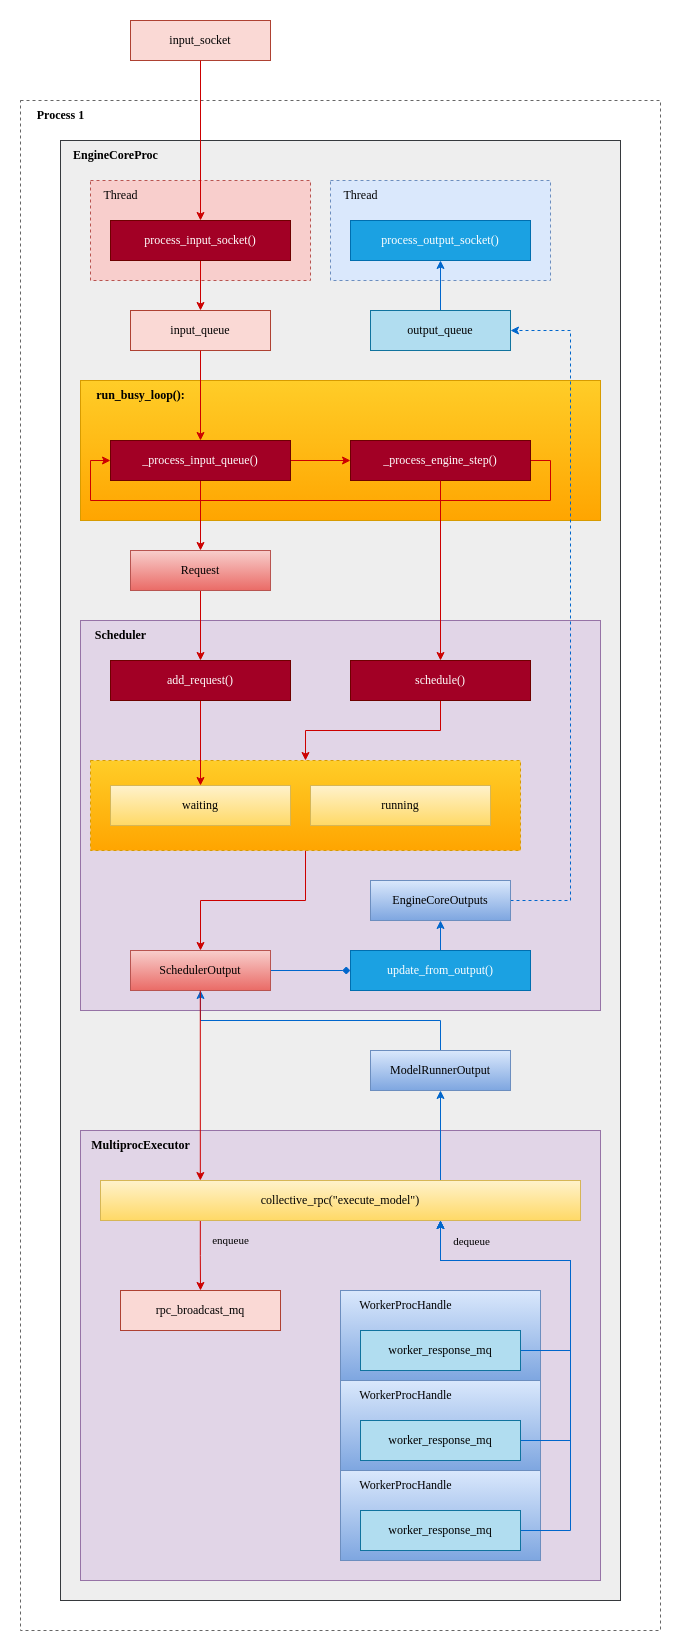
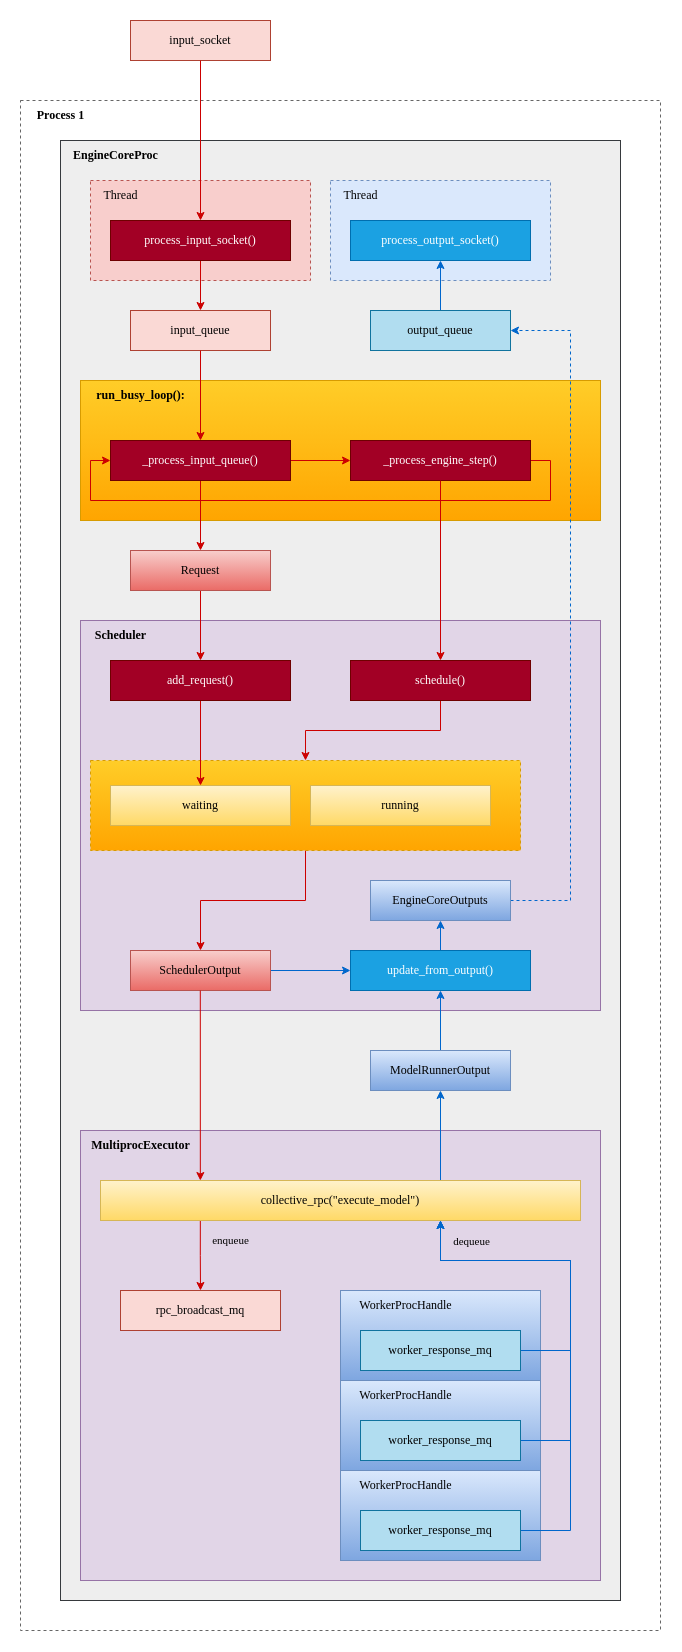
(342, 971) -> (342, 971)
(323, 1021) -> (441, 1010)
